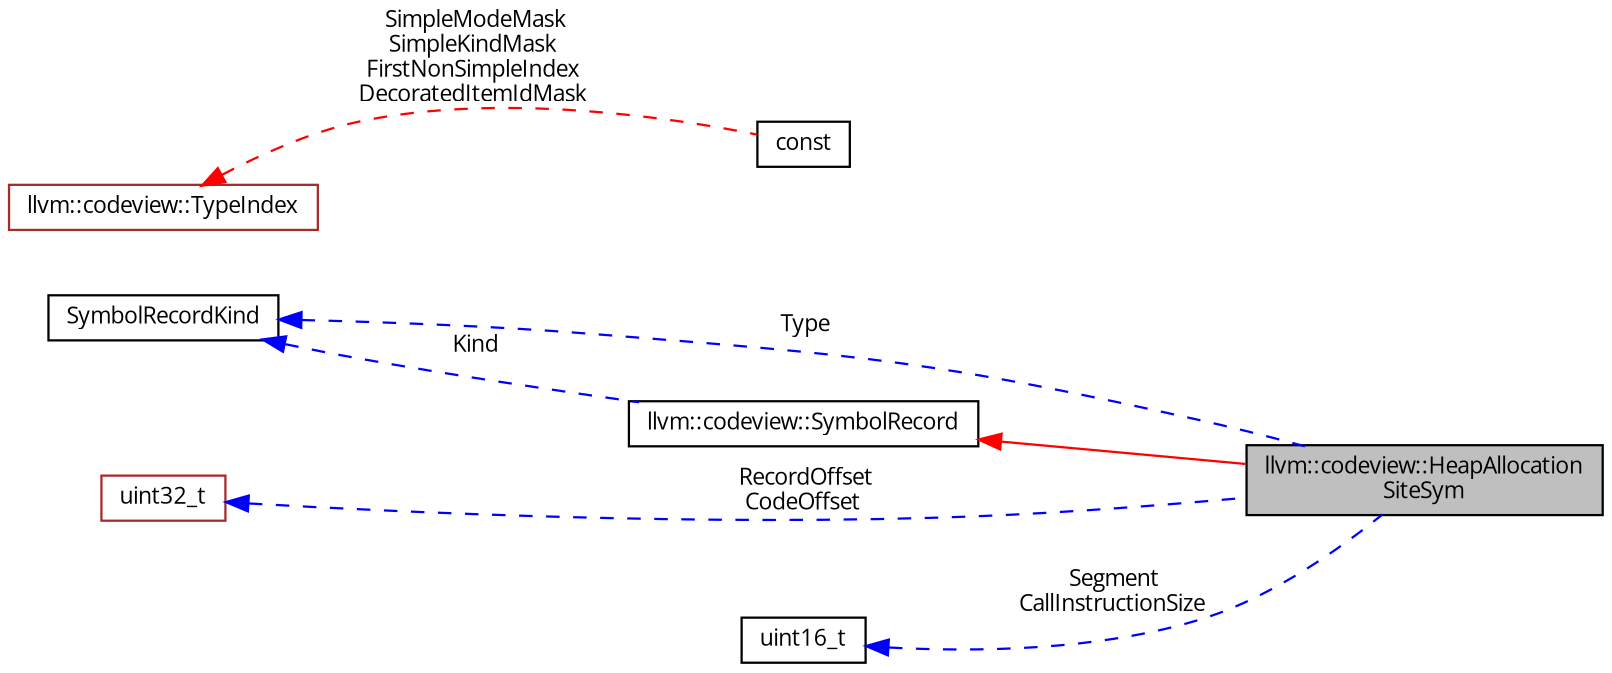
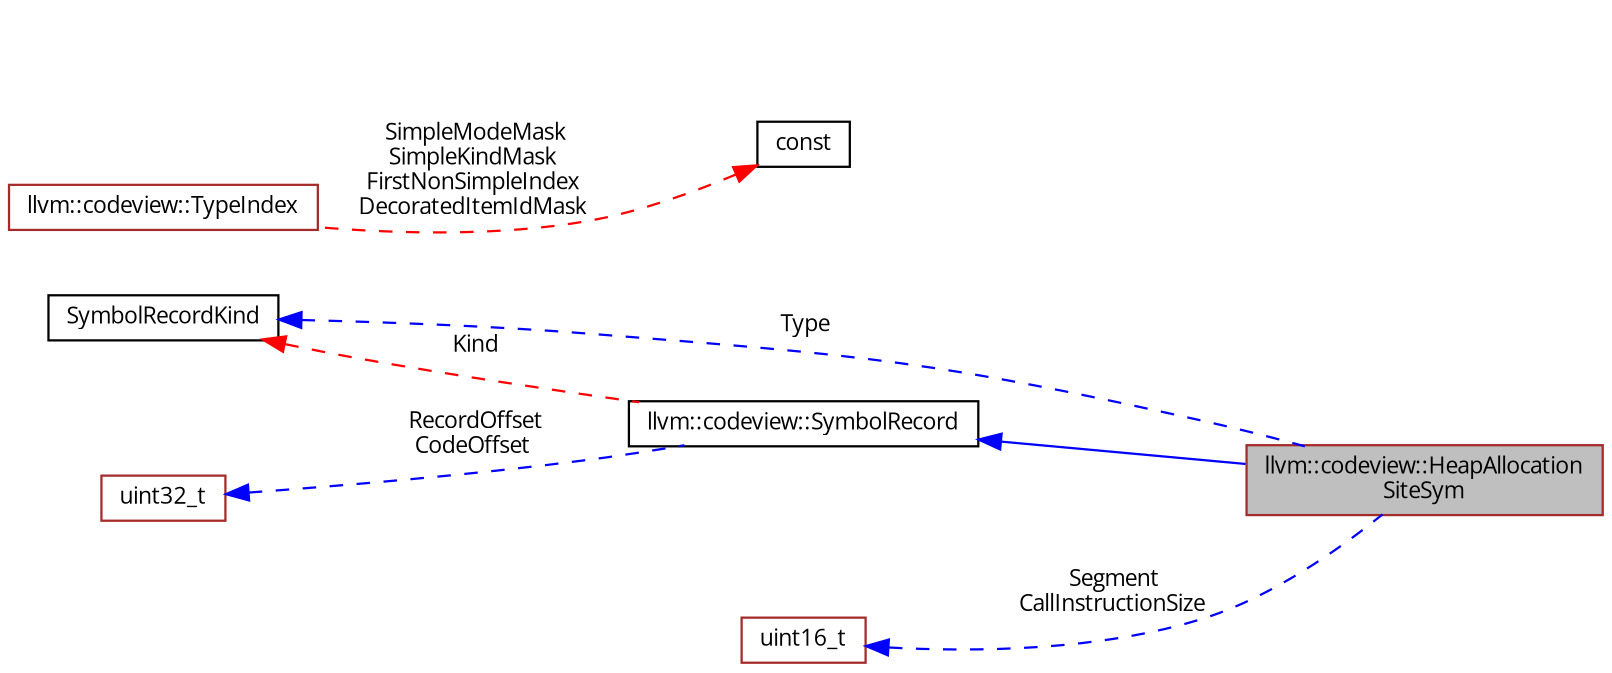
(485, 109) -> (531, 228)
(462, 376) -> (462, 376)
(1123, 453) -> (1123, 453)
(1425, 480) -> (1425, 480)
(748, 520) -> (467, 474)
(804, 640) -> (804, 640)
